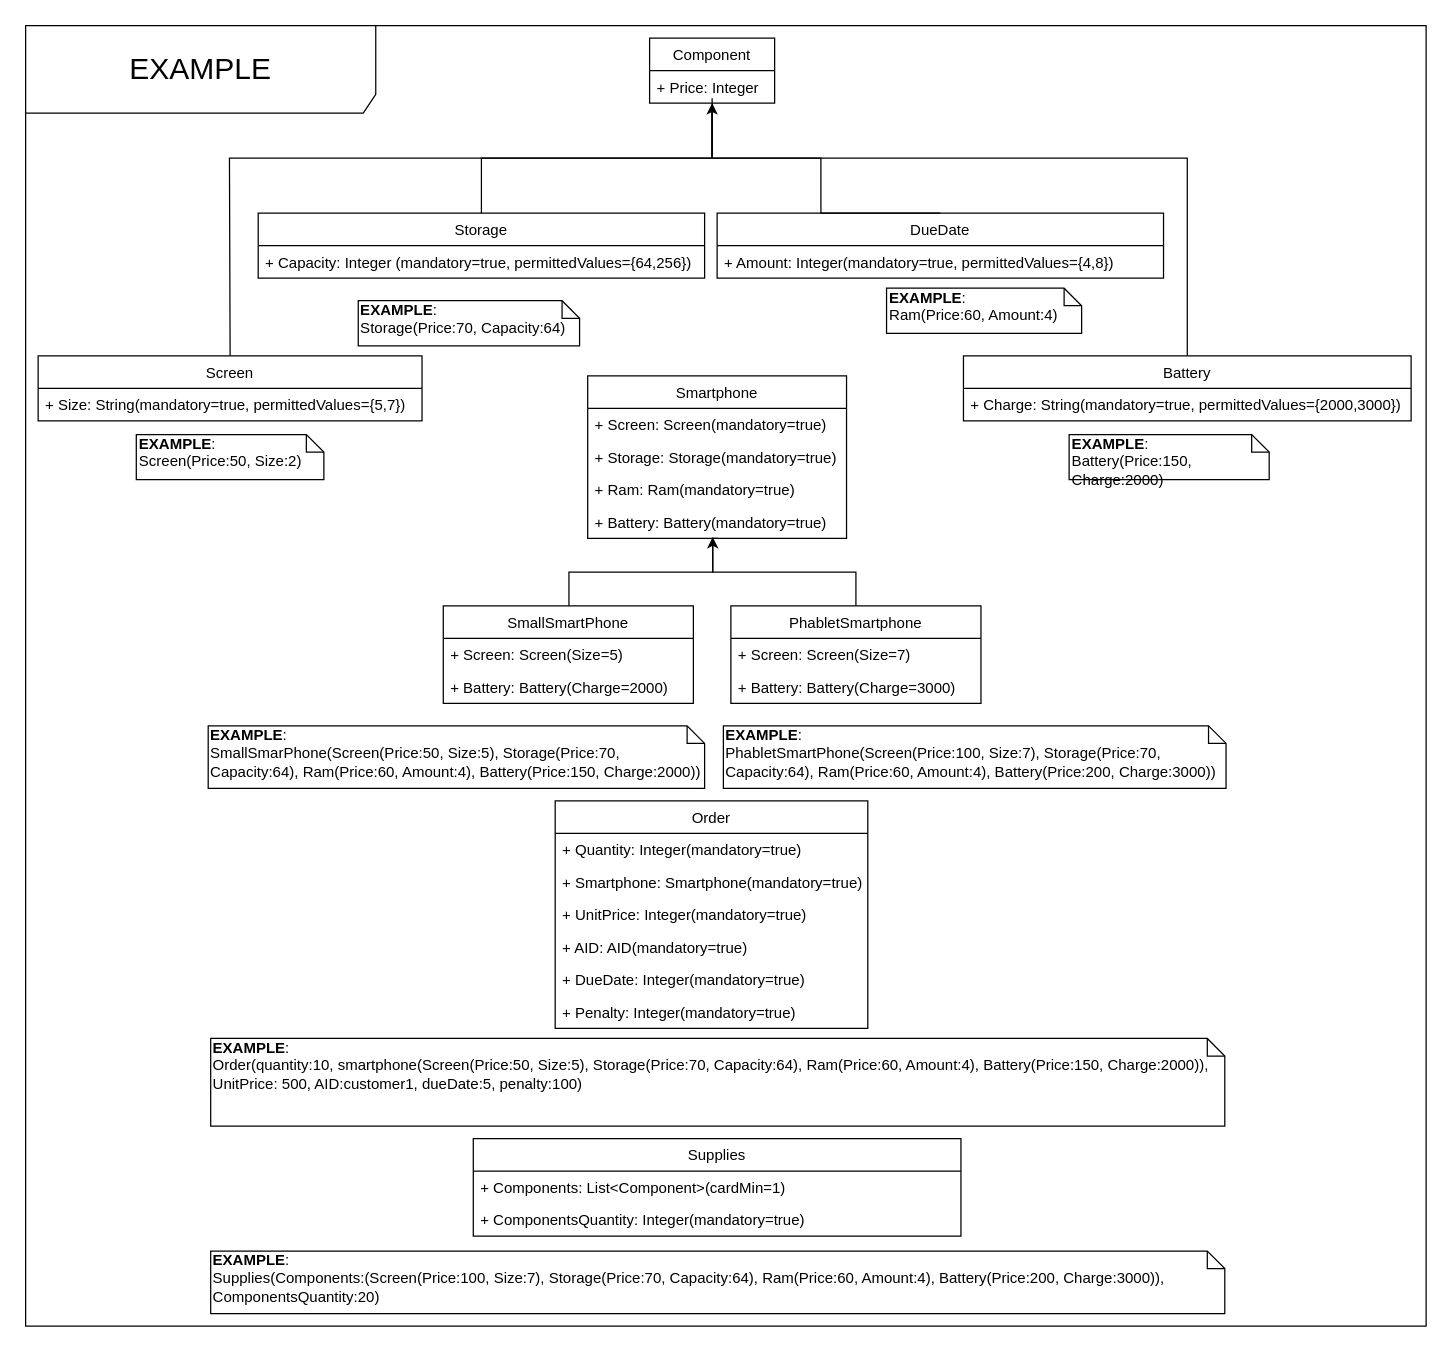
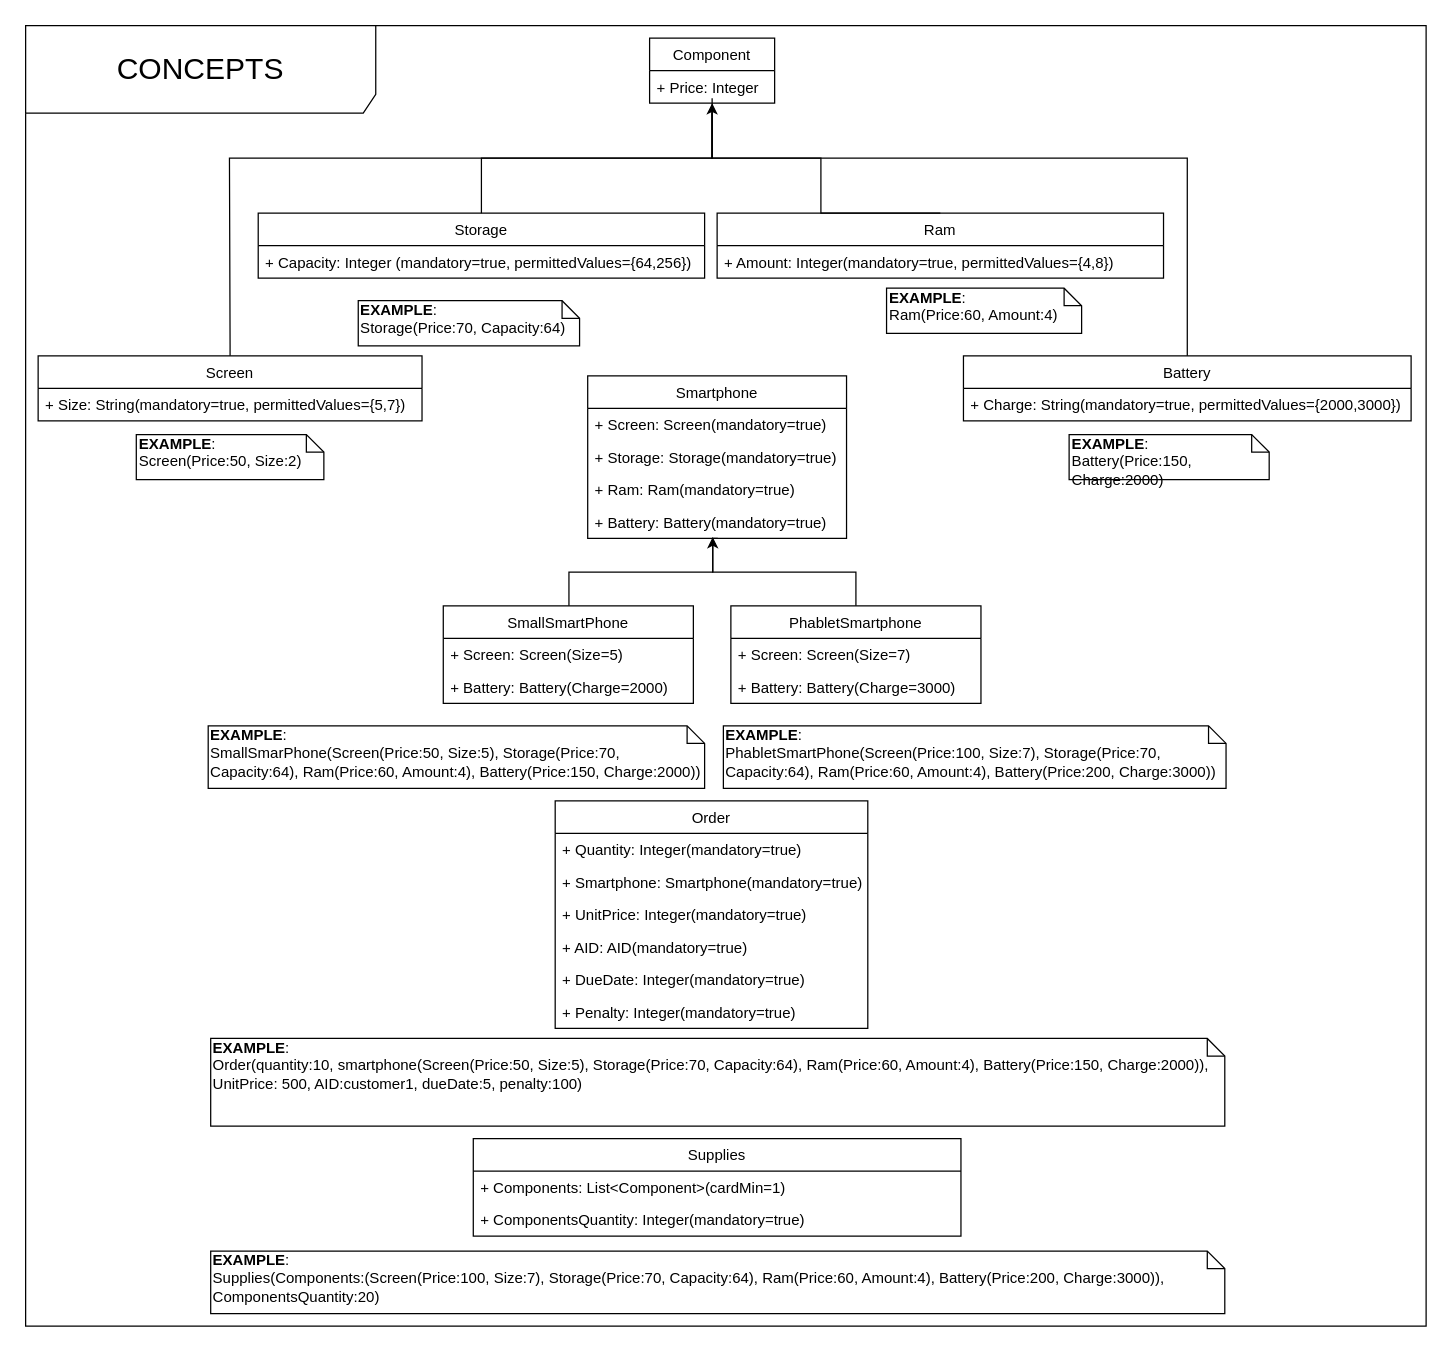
(201, 69) -> (201, 69)
(939, 230) -> (939, 230)
